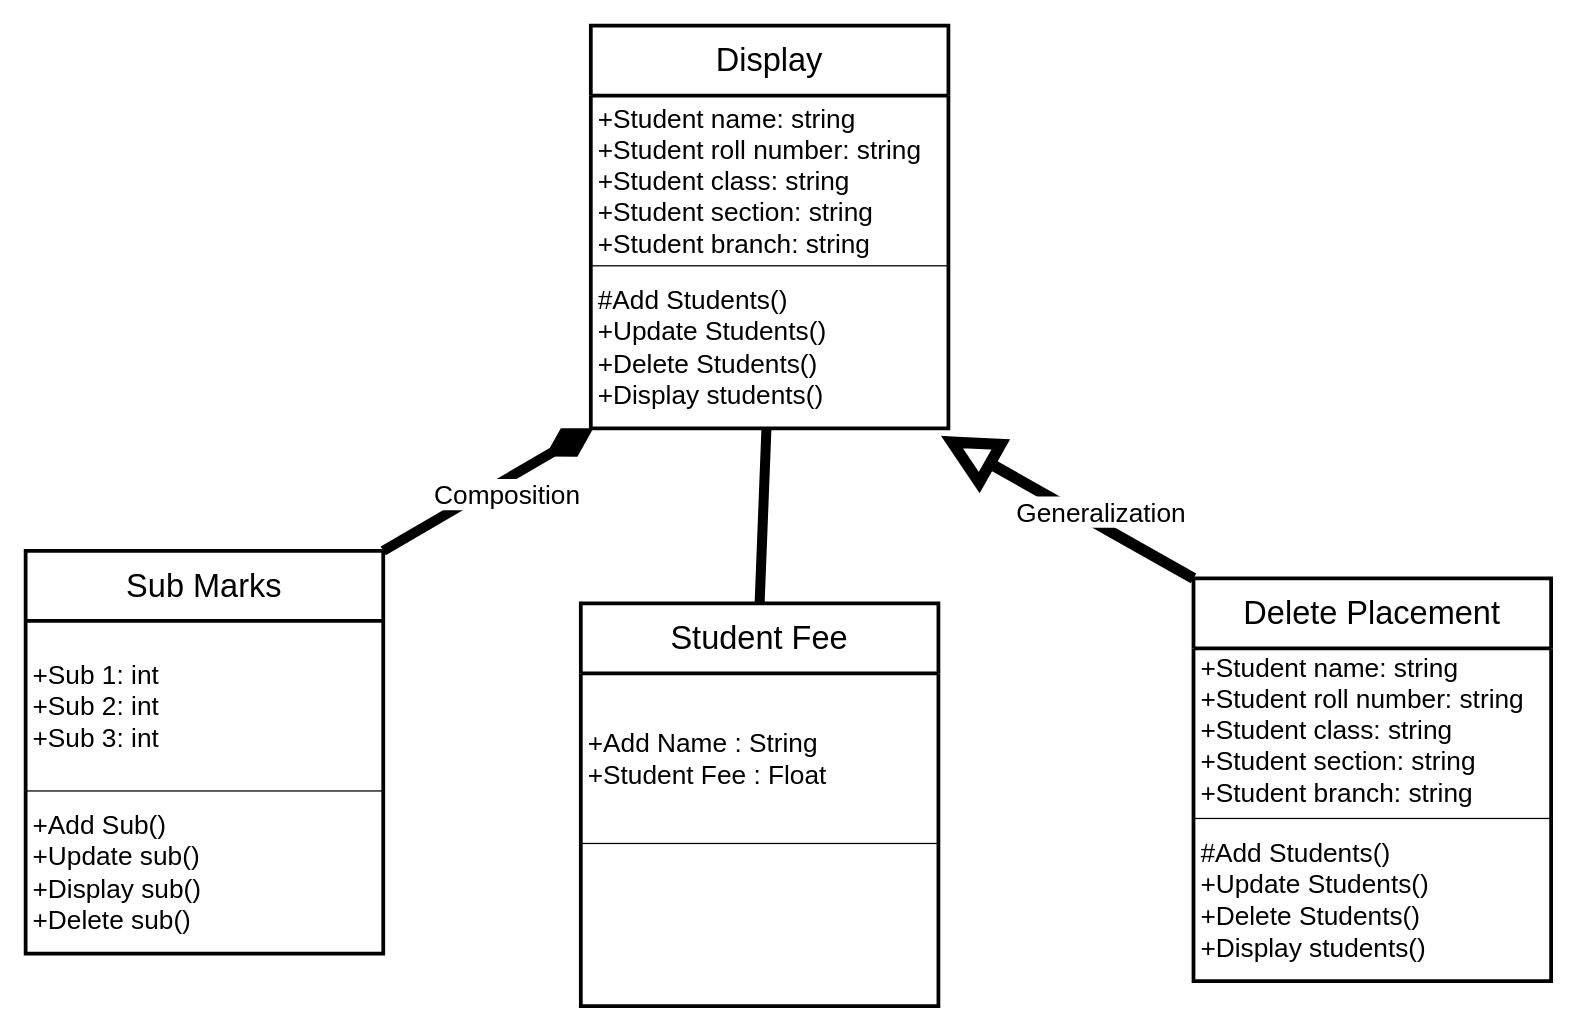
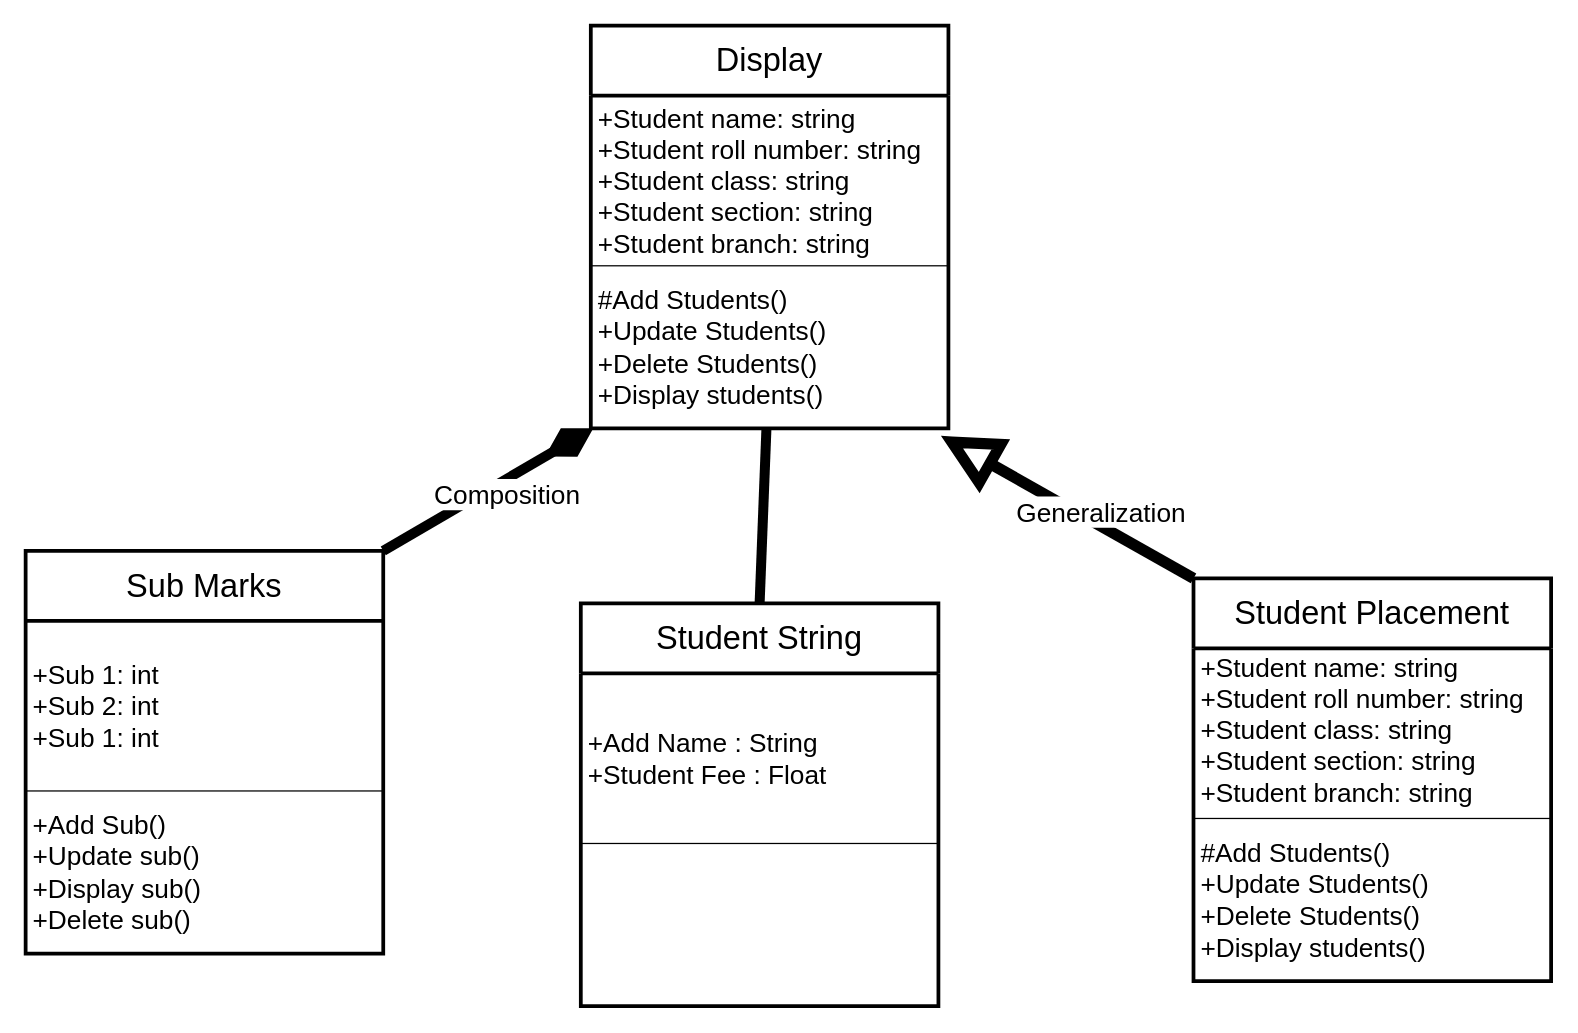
(1372, 613) -> (1372, 613)
(759, 638) -> (759, 638)
(72, 706) -> (72, 706)
